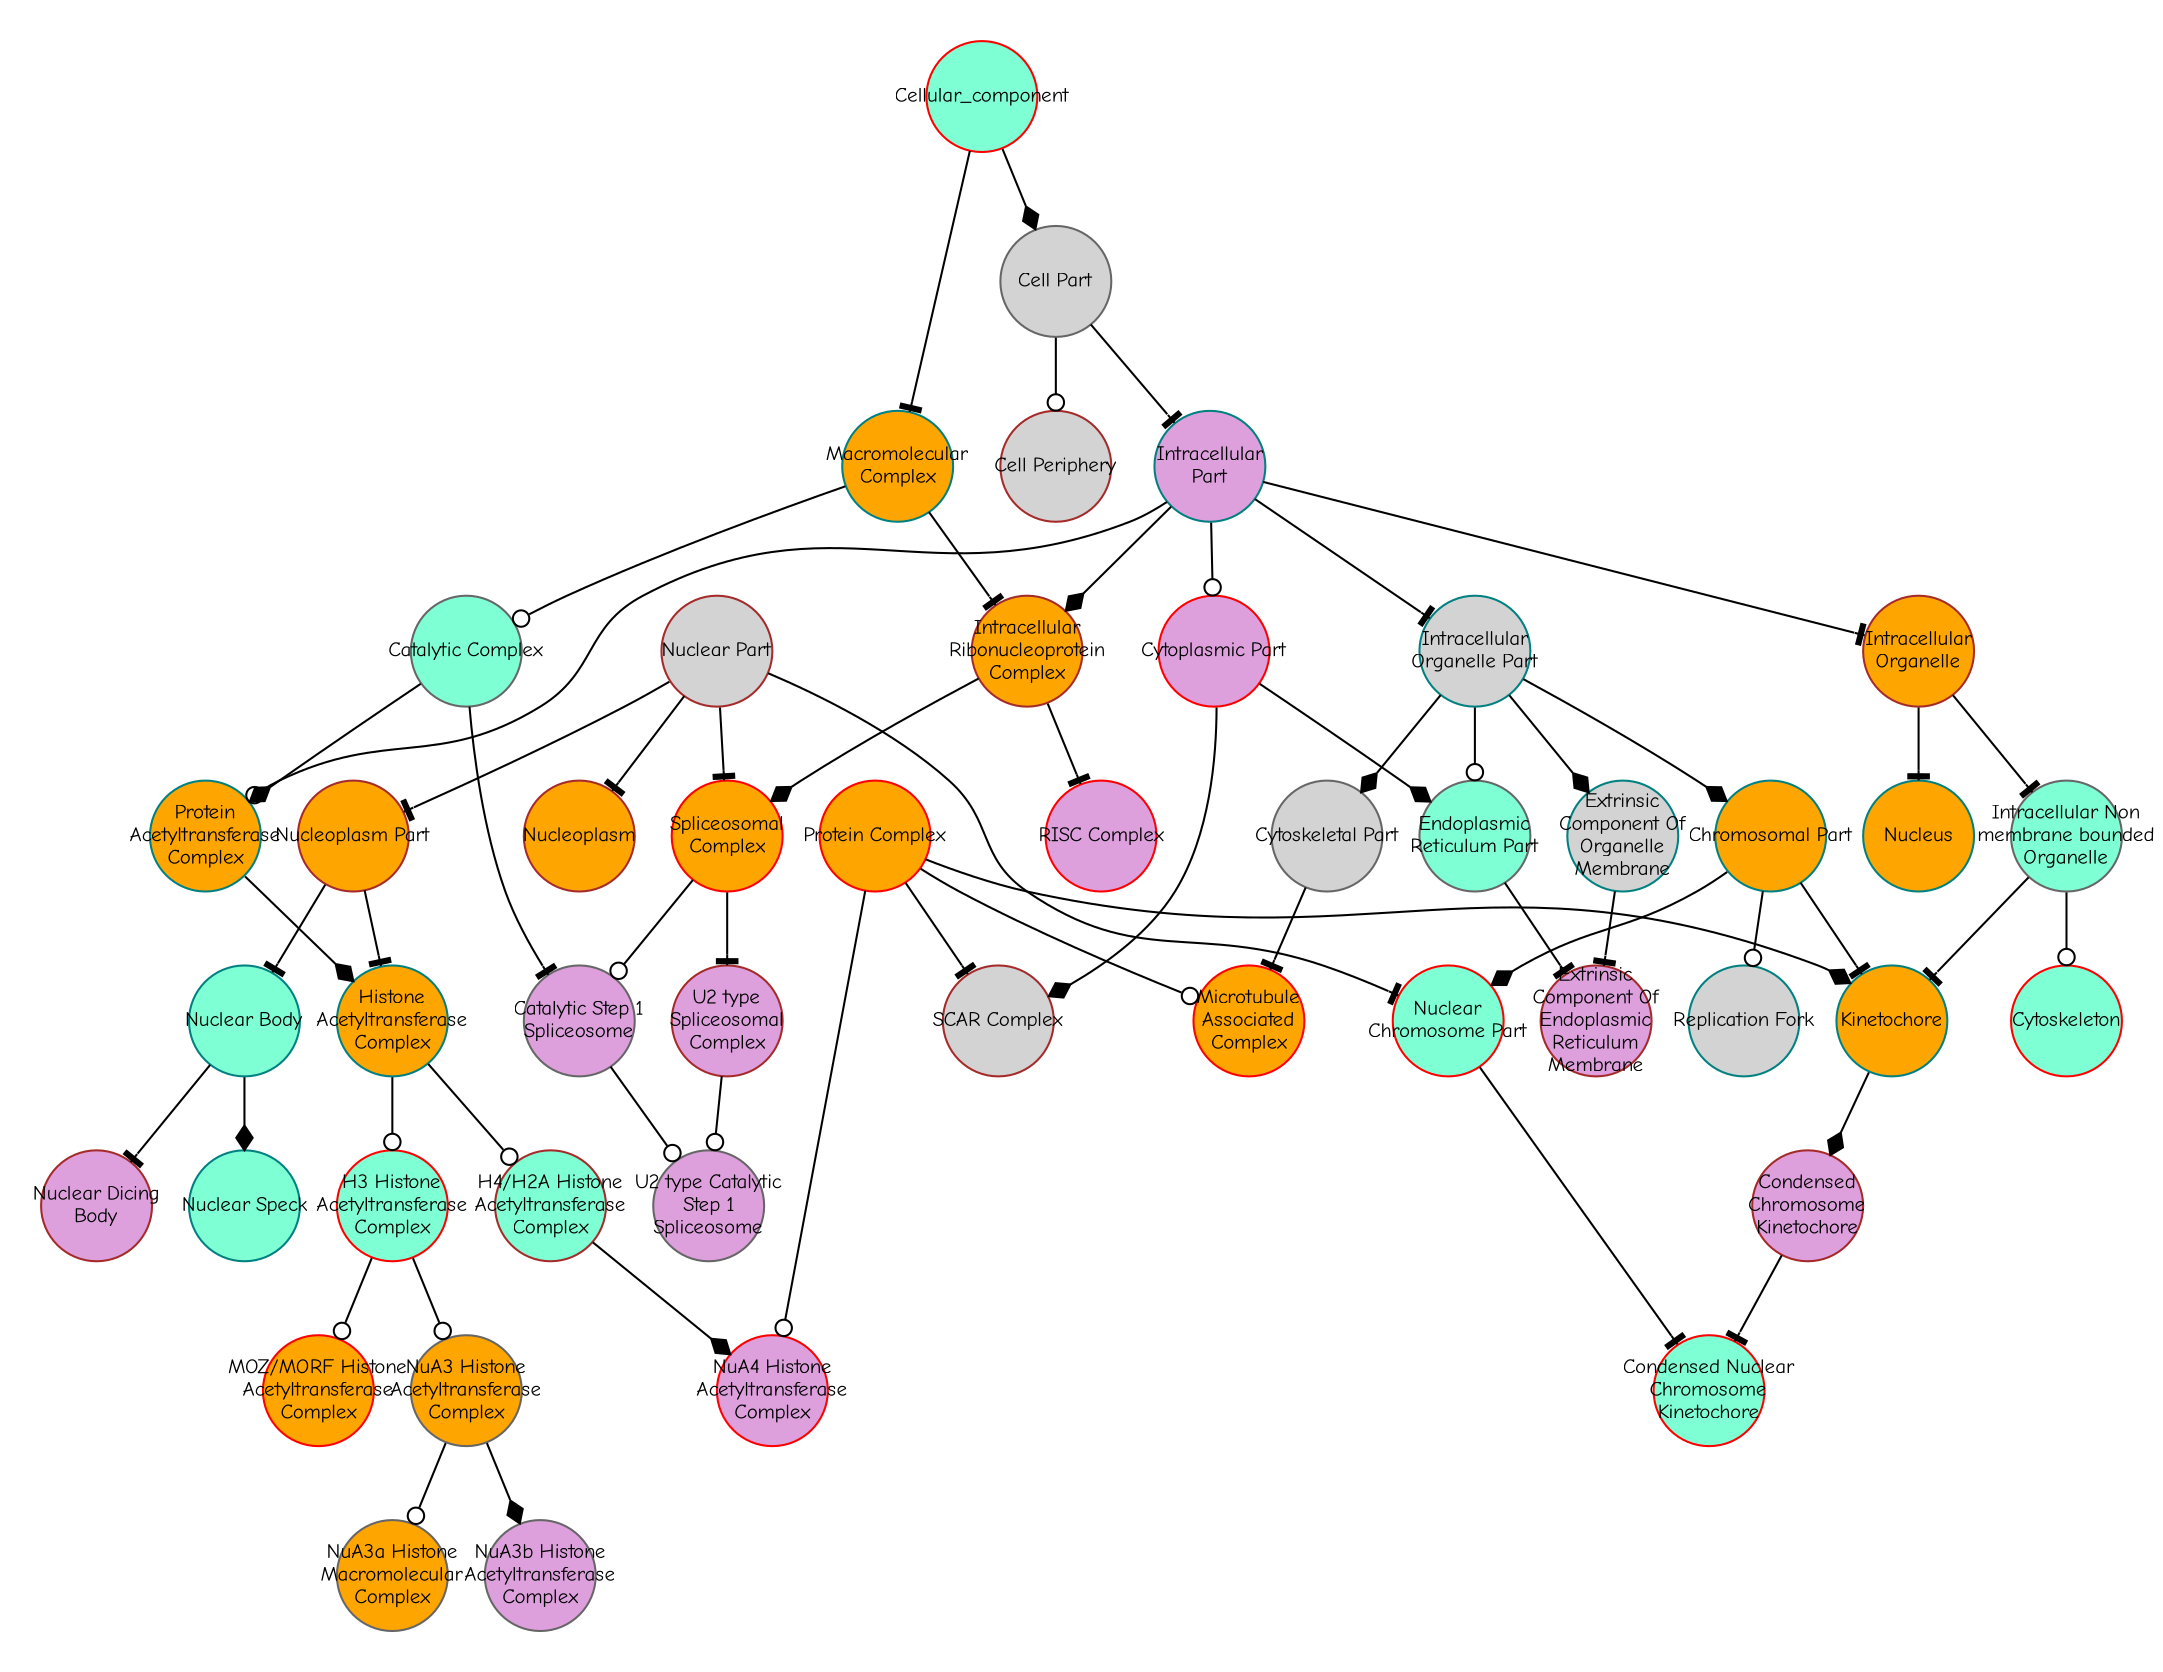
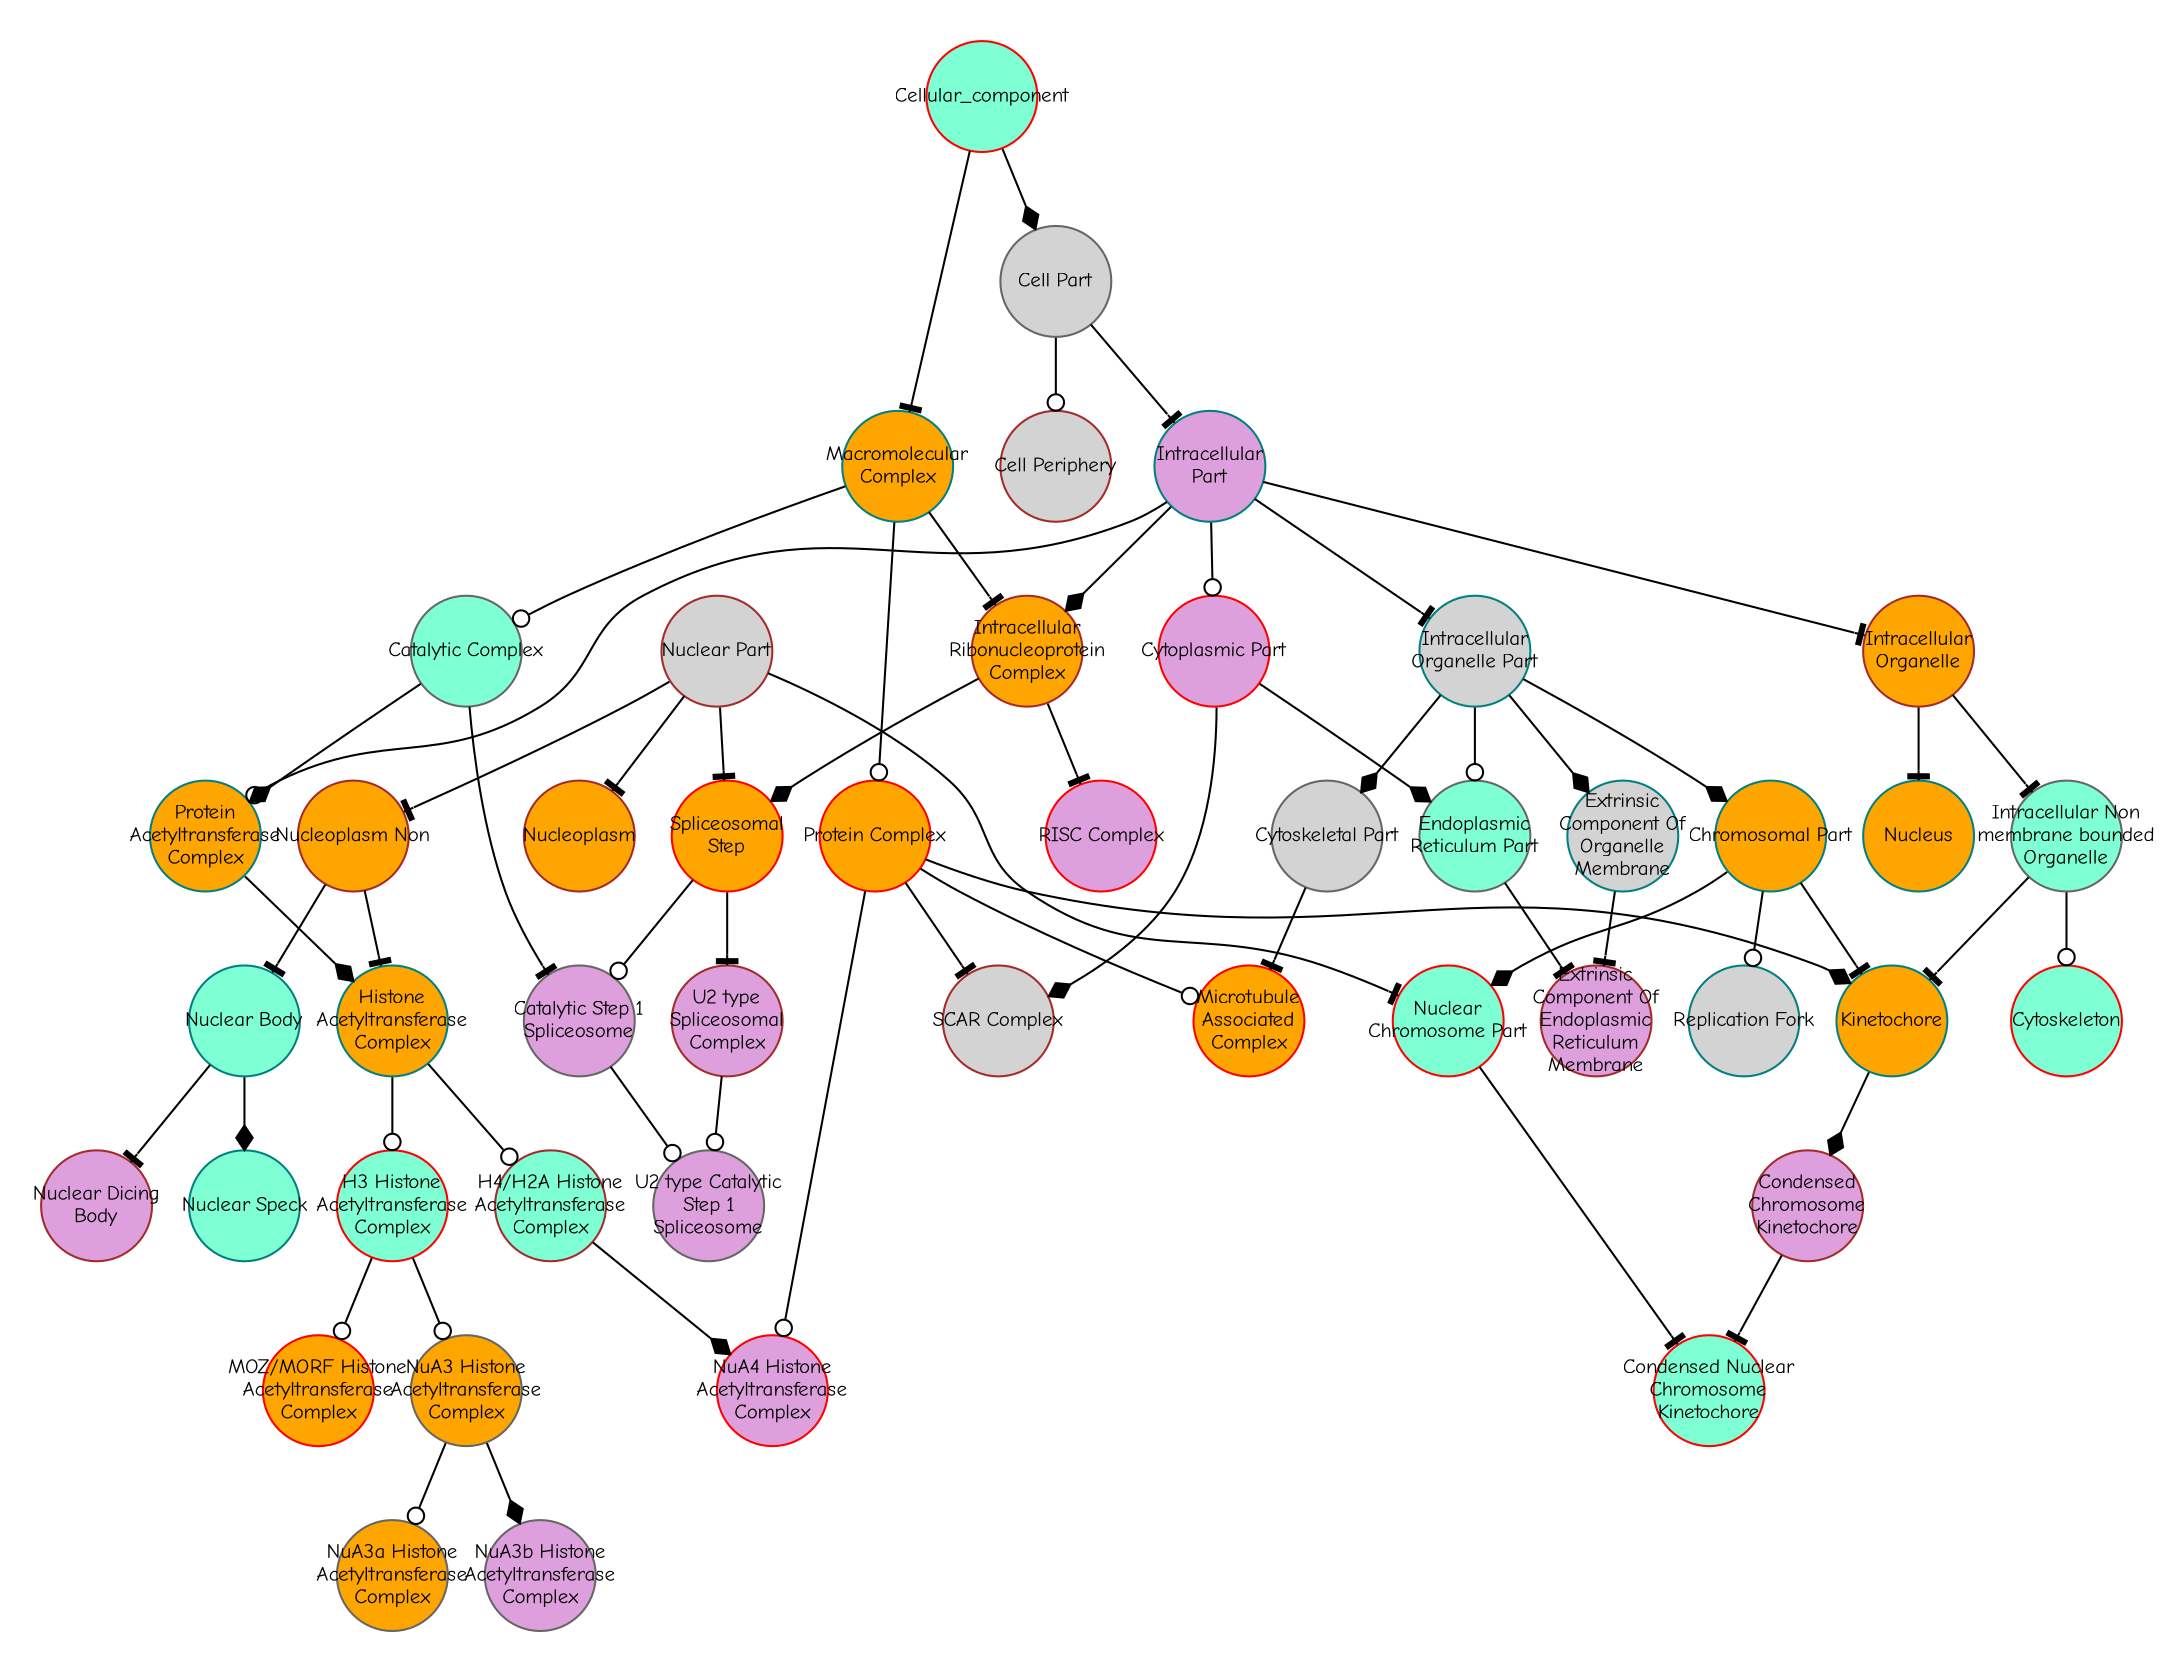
none -> (887, 643)
(353, 836) -> (353, 836)
(727, 836) -> (727, 836)
(392, 1576) -> (392, 1576)
